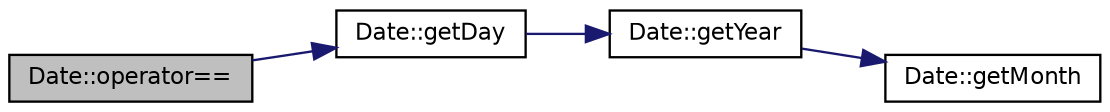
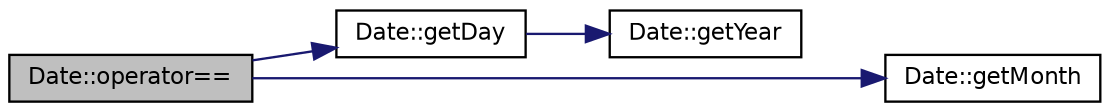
(832, 53) -> (557, 78)
